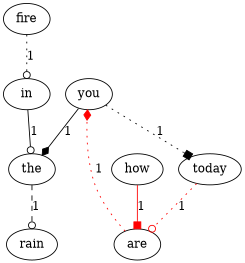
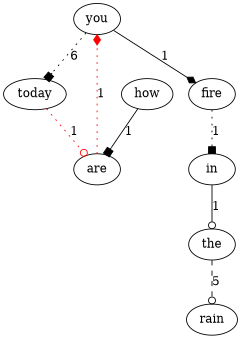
(27, 53) -> (212, 127)
(64, 128) -> (150, 54)
(161, 132) -> (75, 57)
(137, 203) -> (125, 128)
(36, 207) -> (216, 282)
